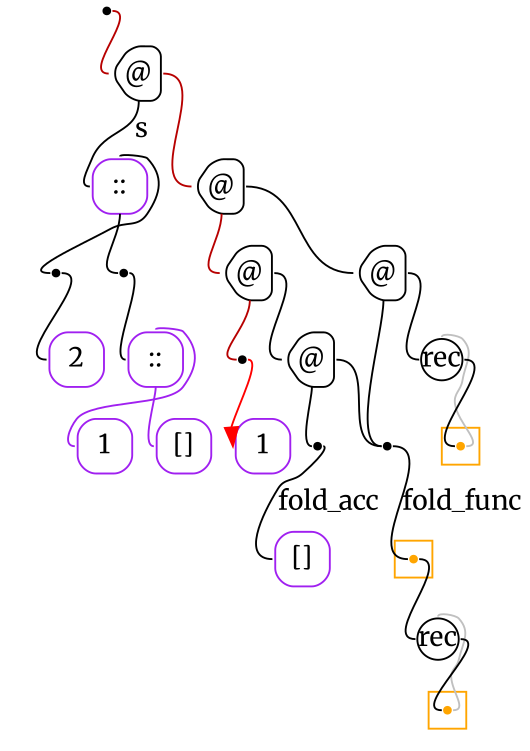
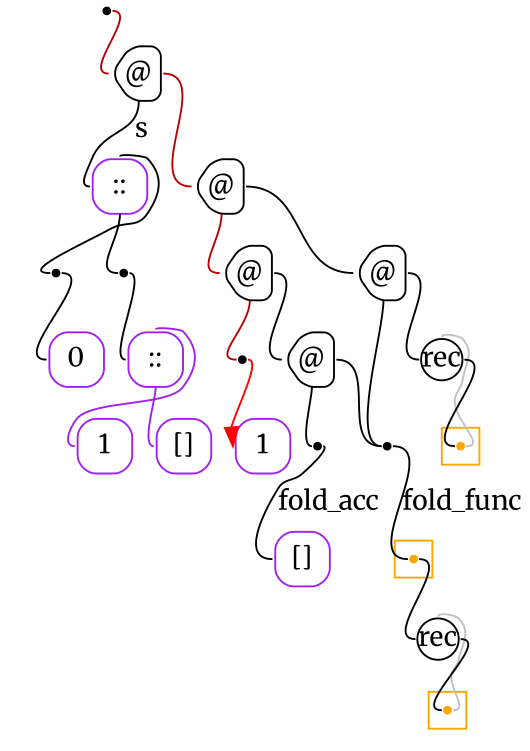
(77, 360) -> (77, 360)
